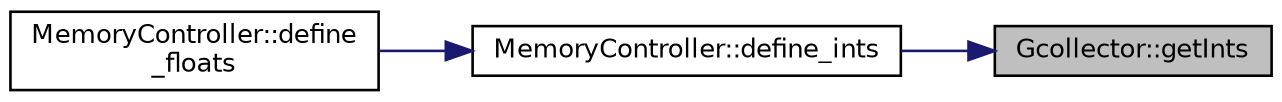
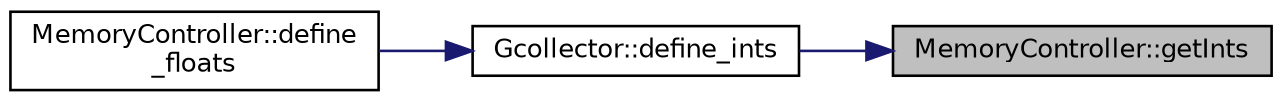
(687, 51) -> (636, 51)
(1133, 51) -> (1082, 51)
